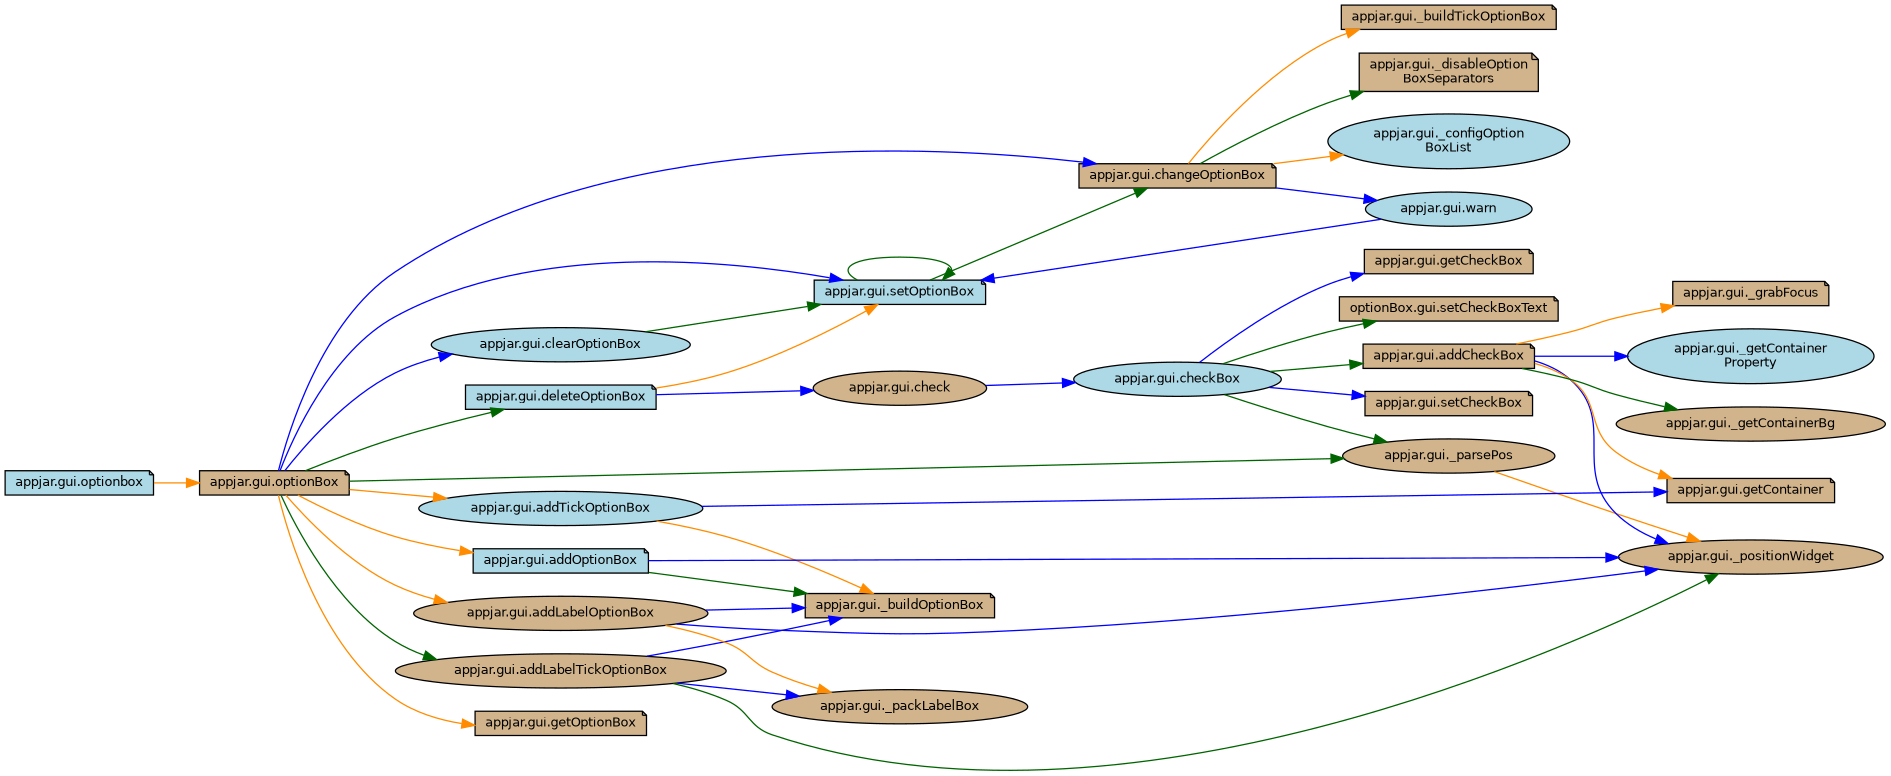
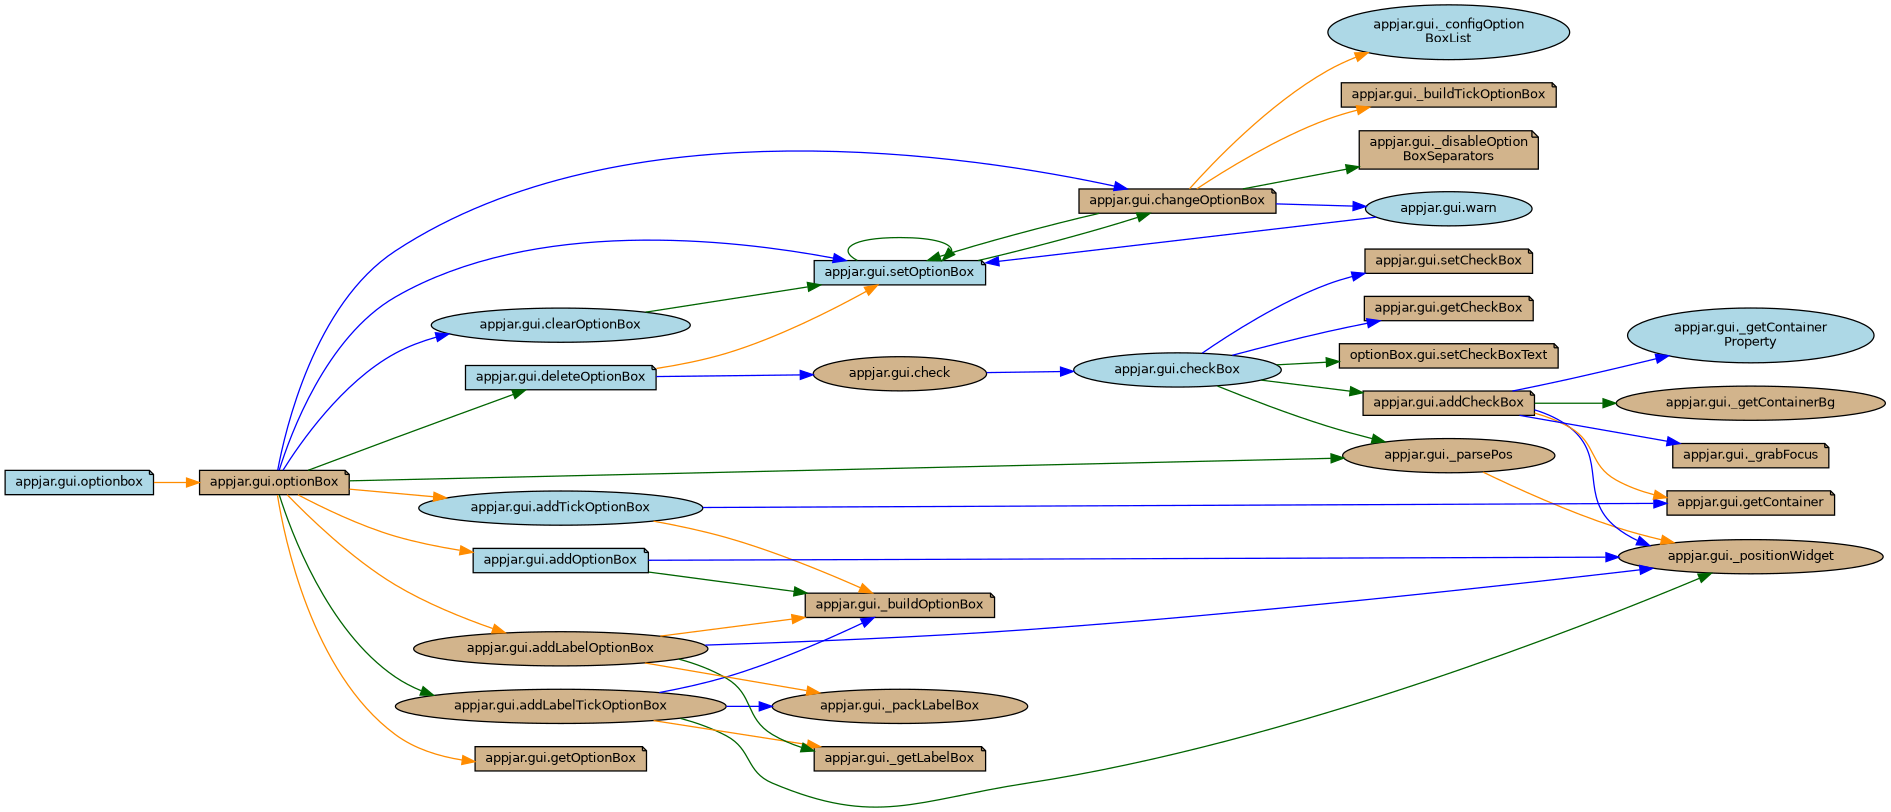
none -> (1019, 233)
(1589, 326) -> (1593, 428)
(749, 609) -> (726, 628)
none -> (900, 759)
